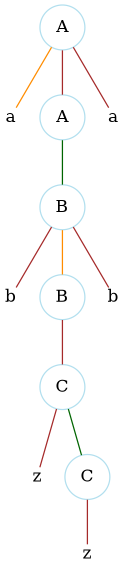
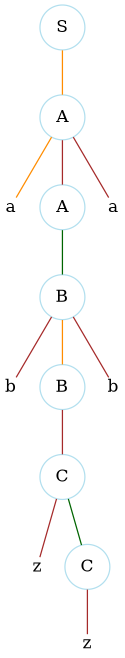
none -> (62, 27)
